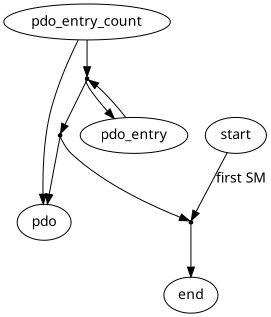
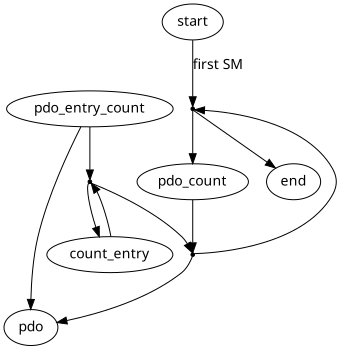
(134, 135) -> (110, 255)
none -> (193, 182)
